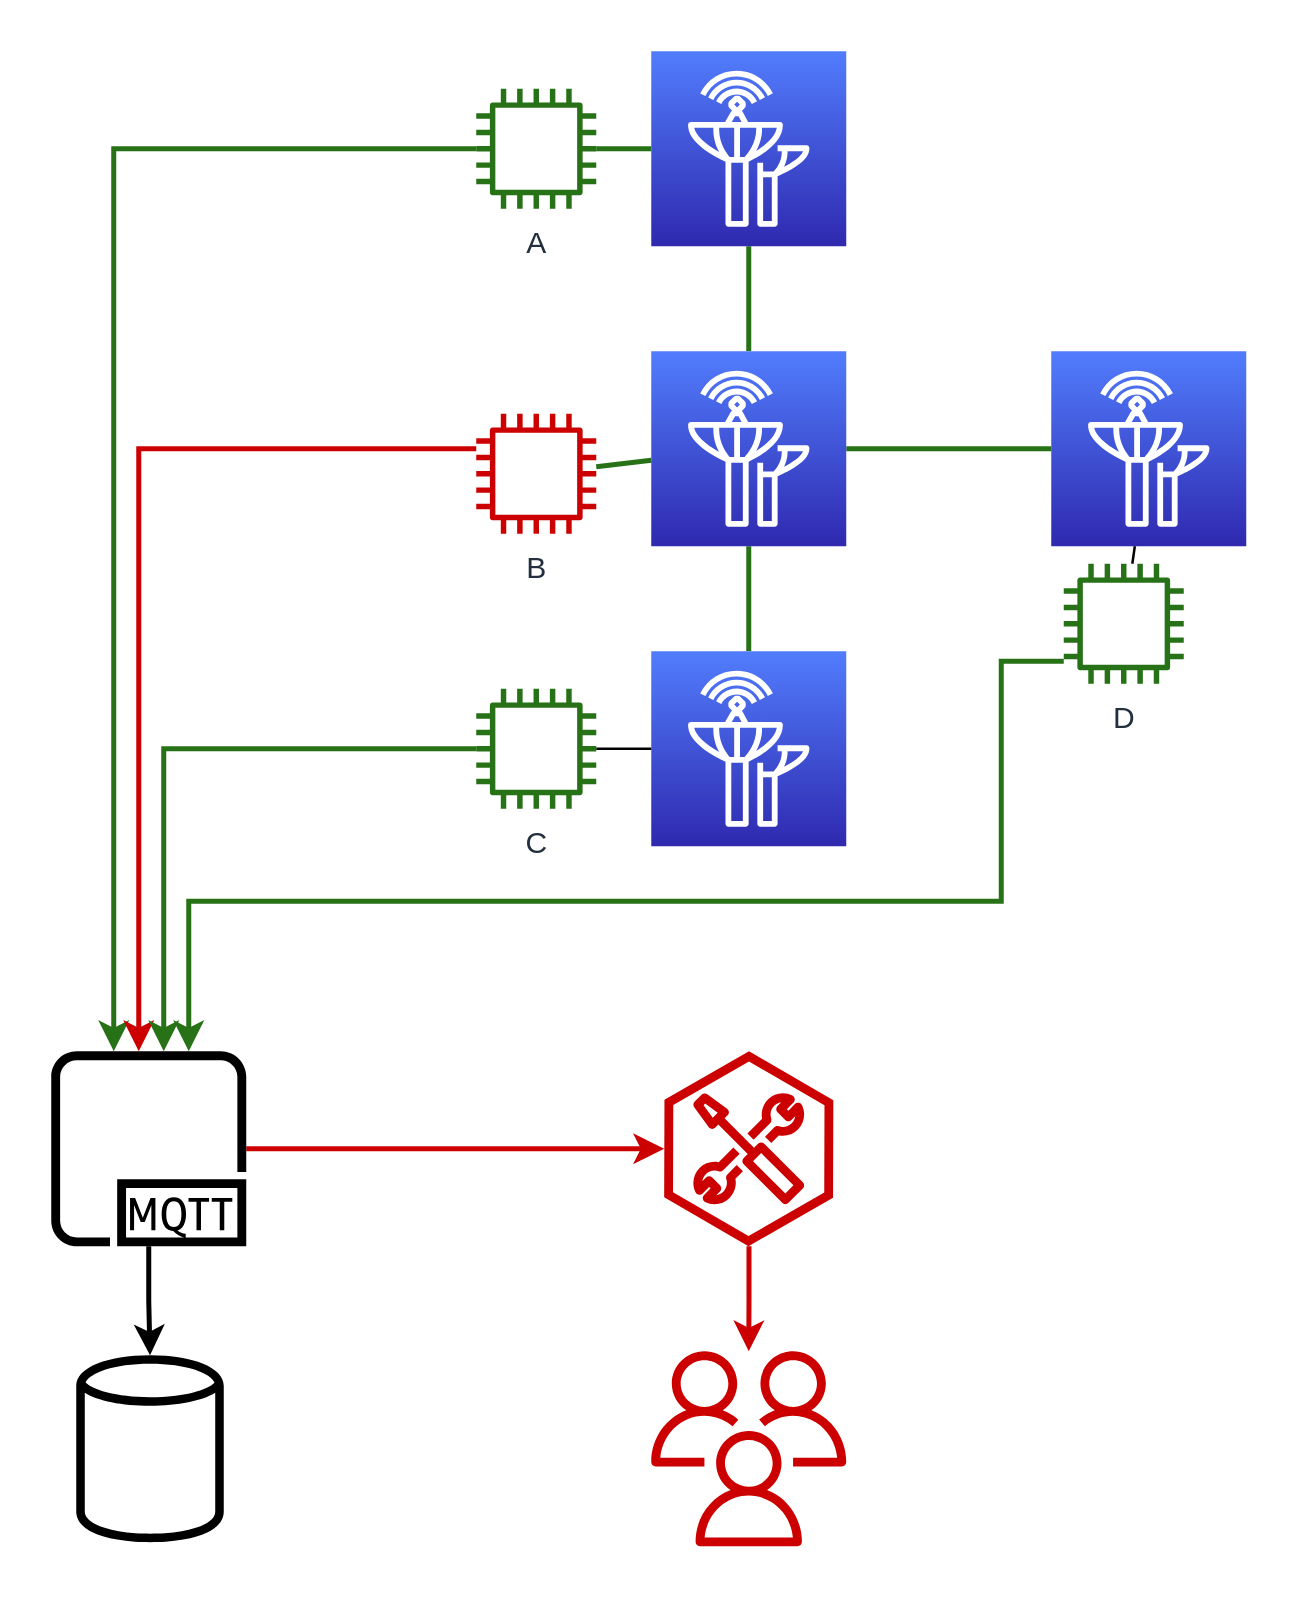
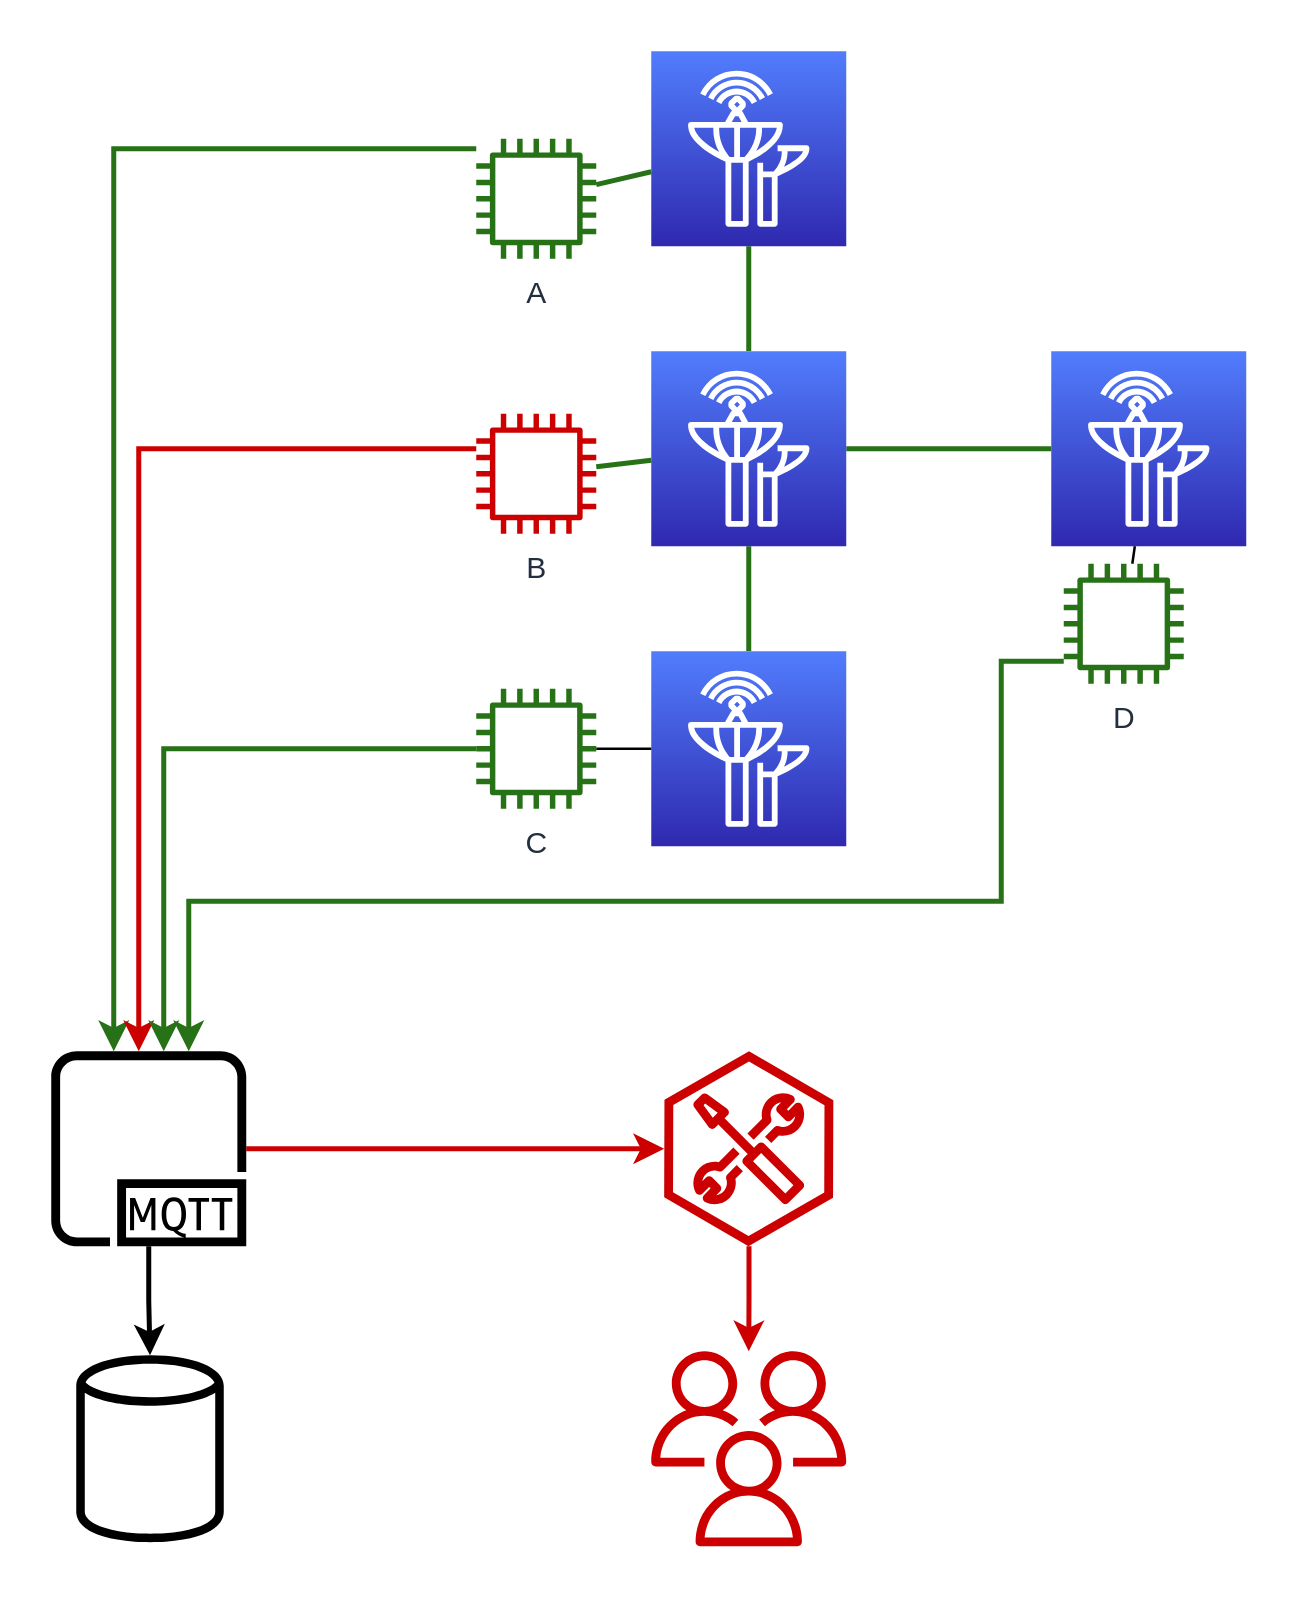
(536, 149) -> (536, 199)
